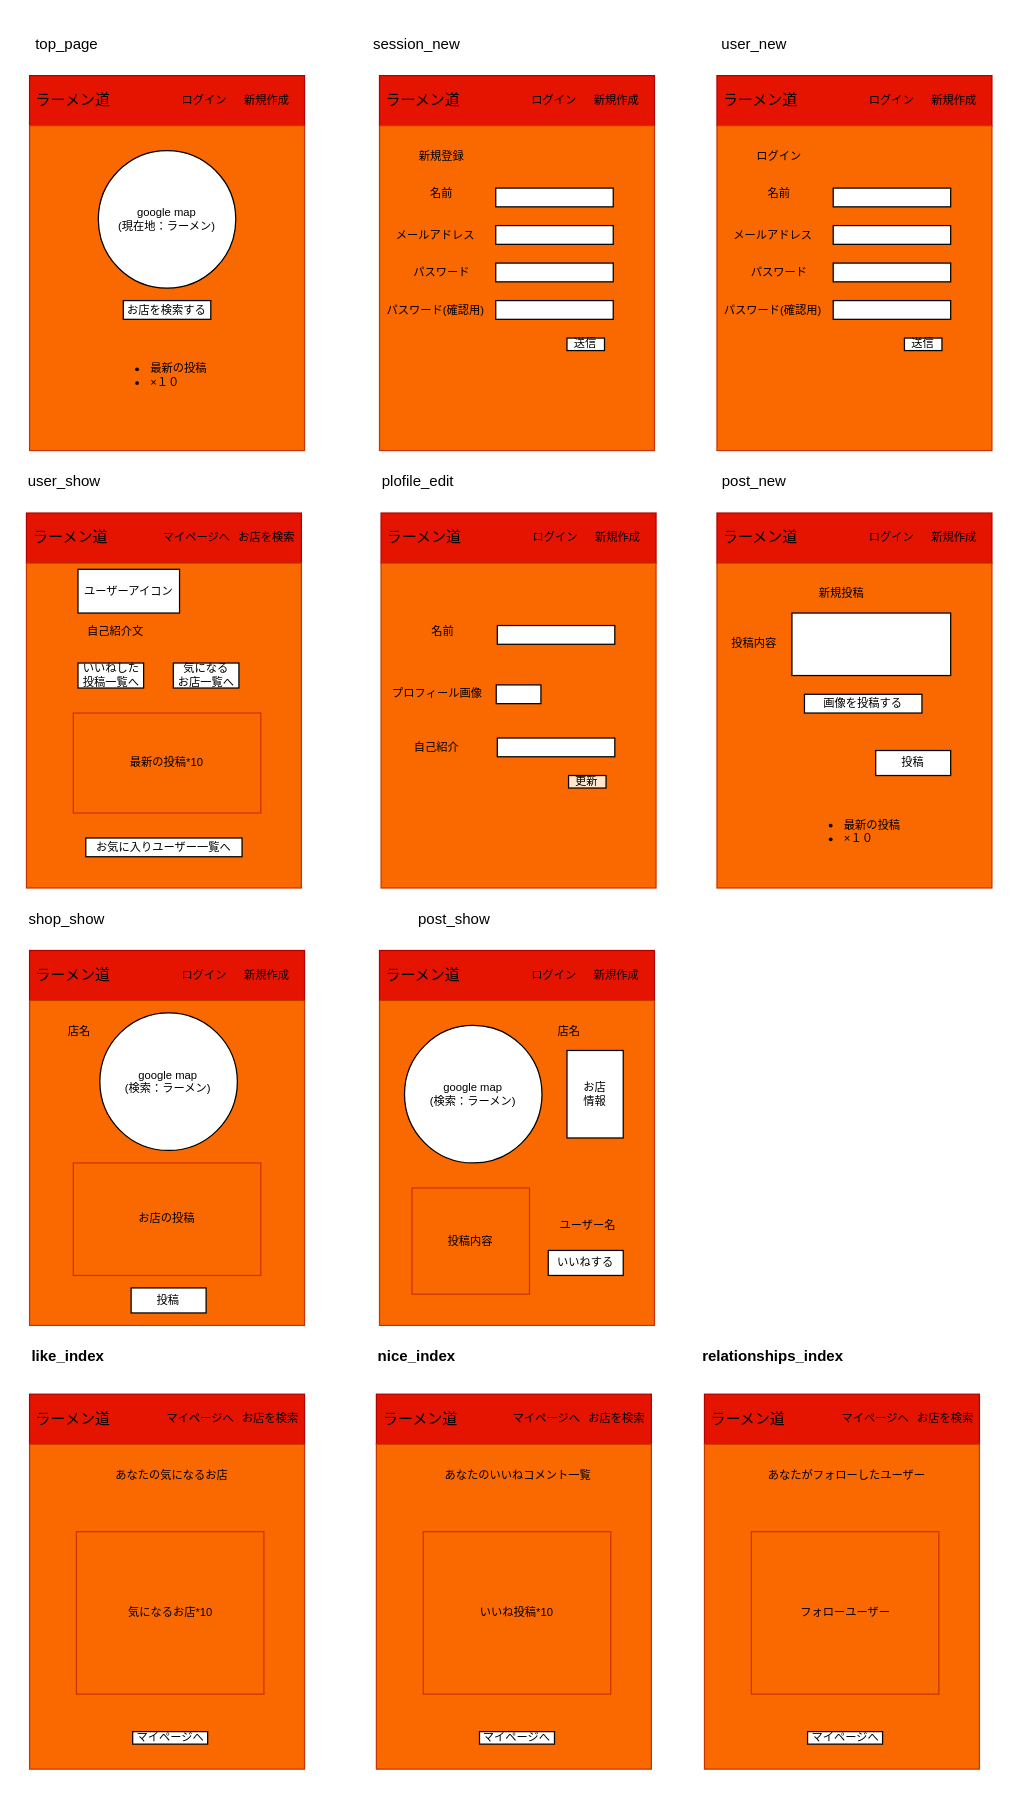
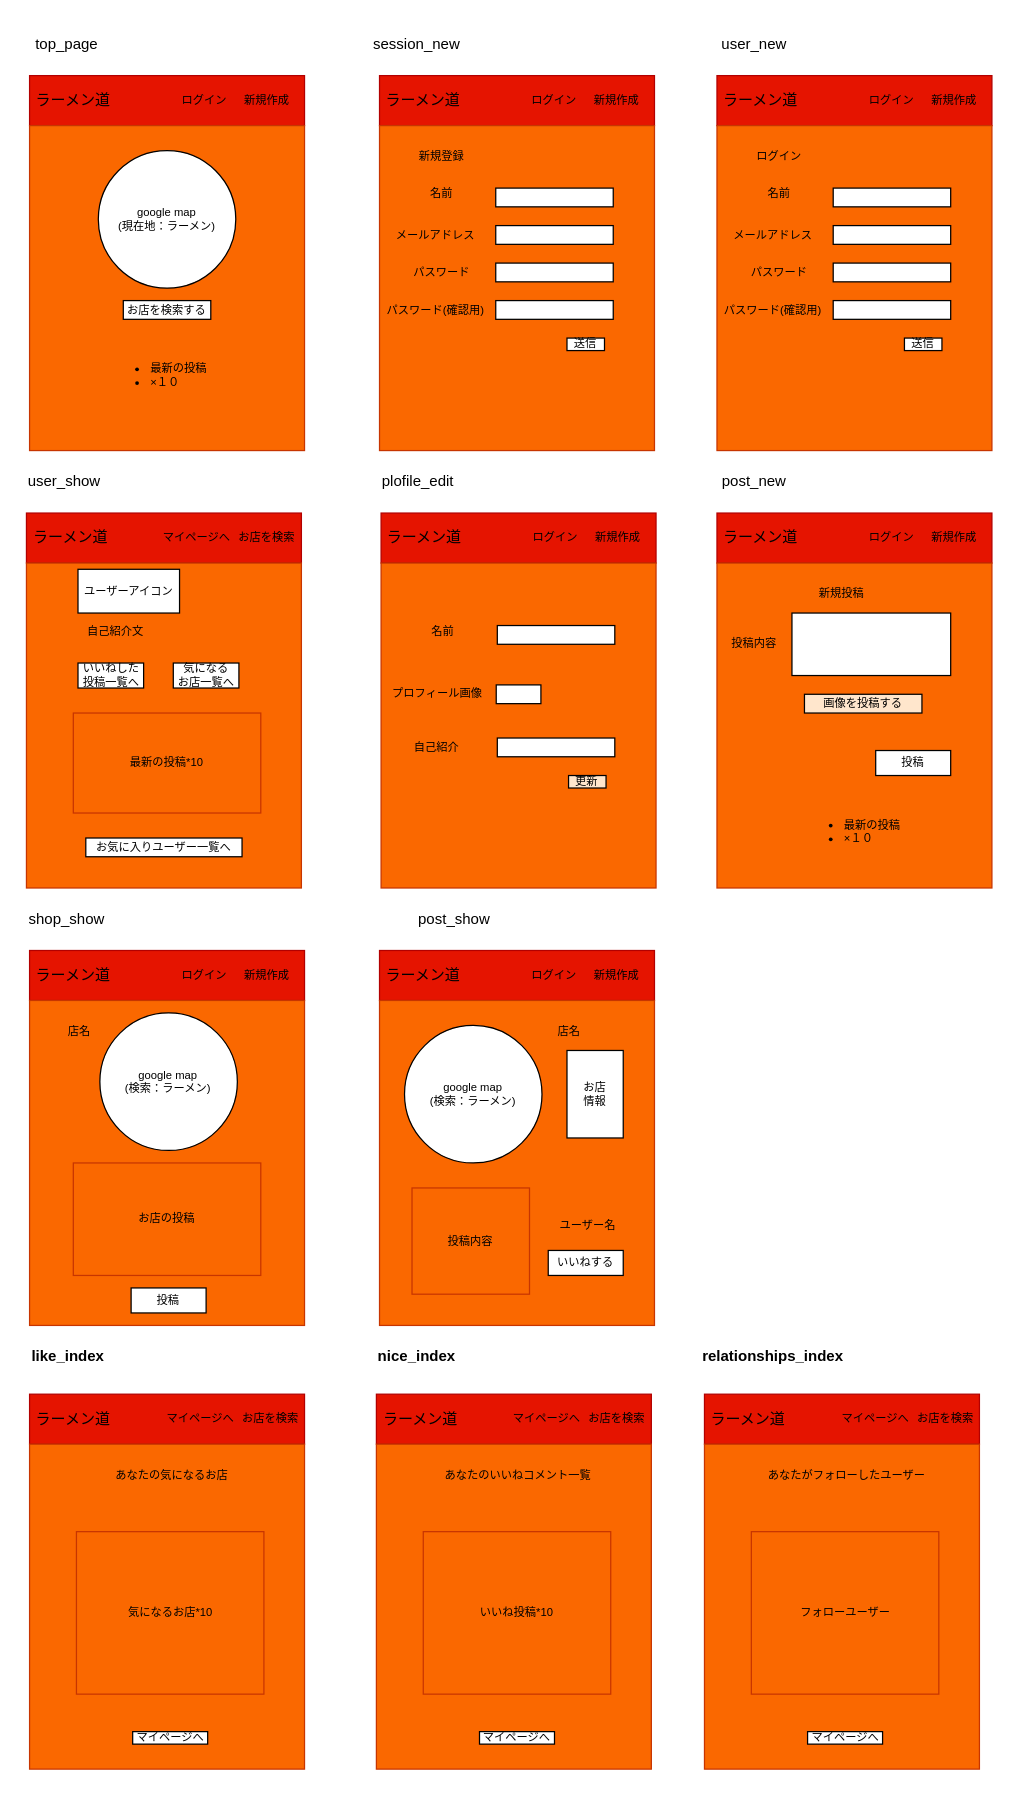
(863, 704) -> (863, 704)
